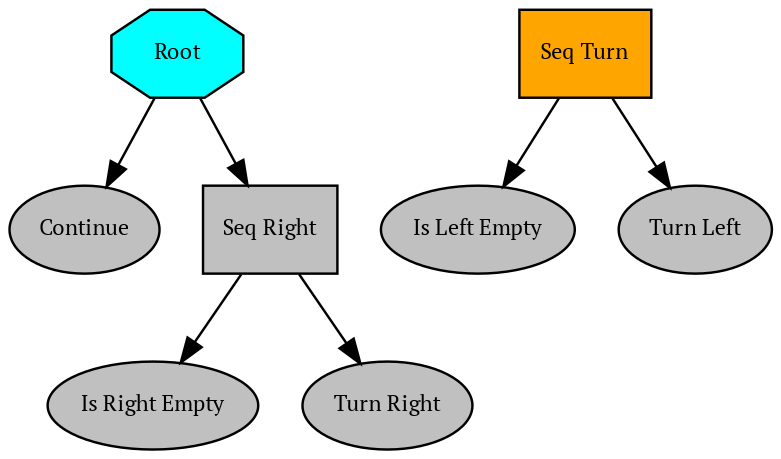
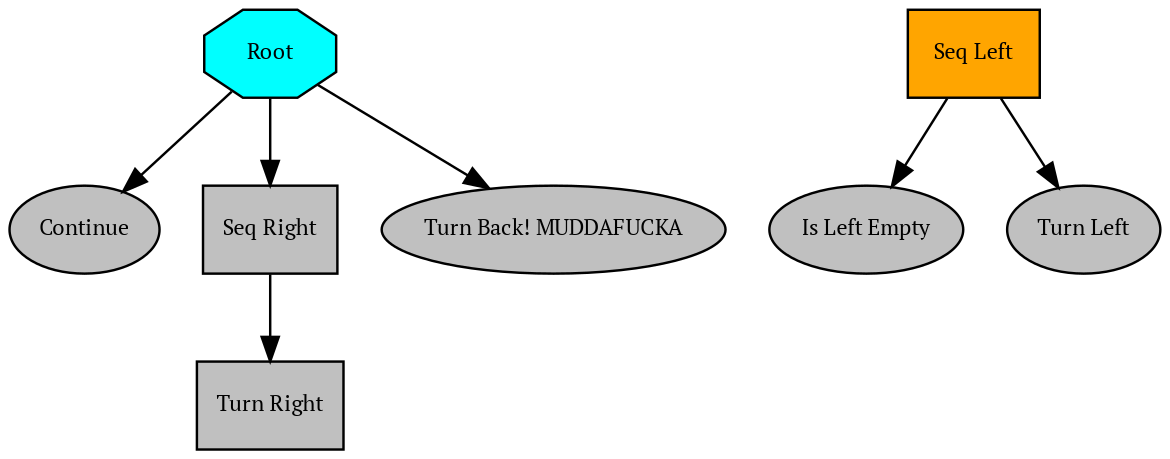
(585, 54) -> (974, 54)
none -> (554, 230)
(153, 406) -> none
(387, 406) -> (270, 406)
